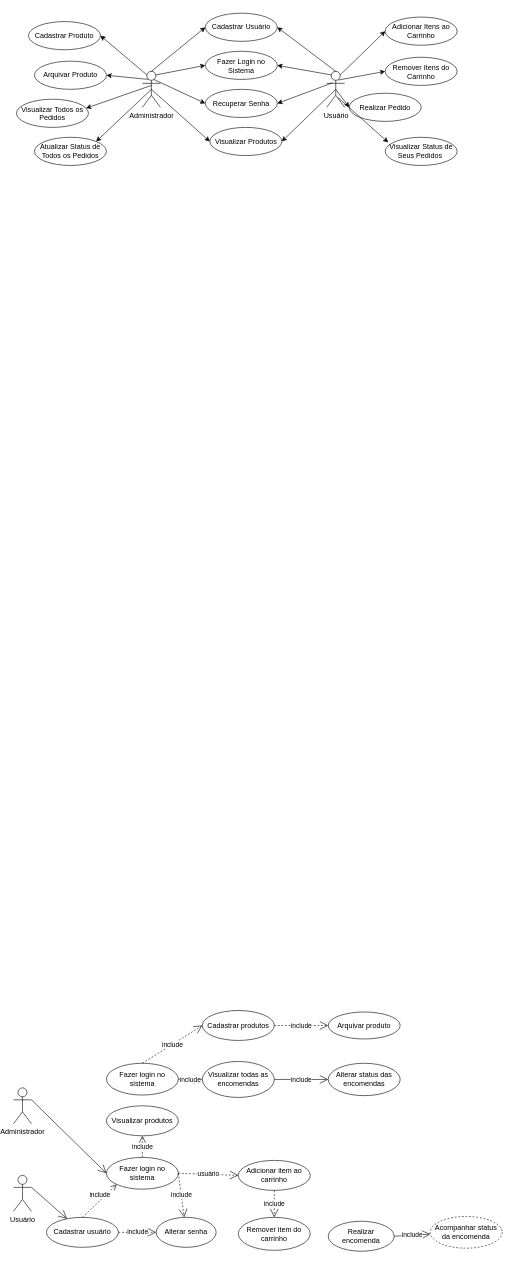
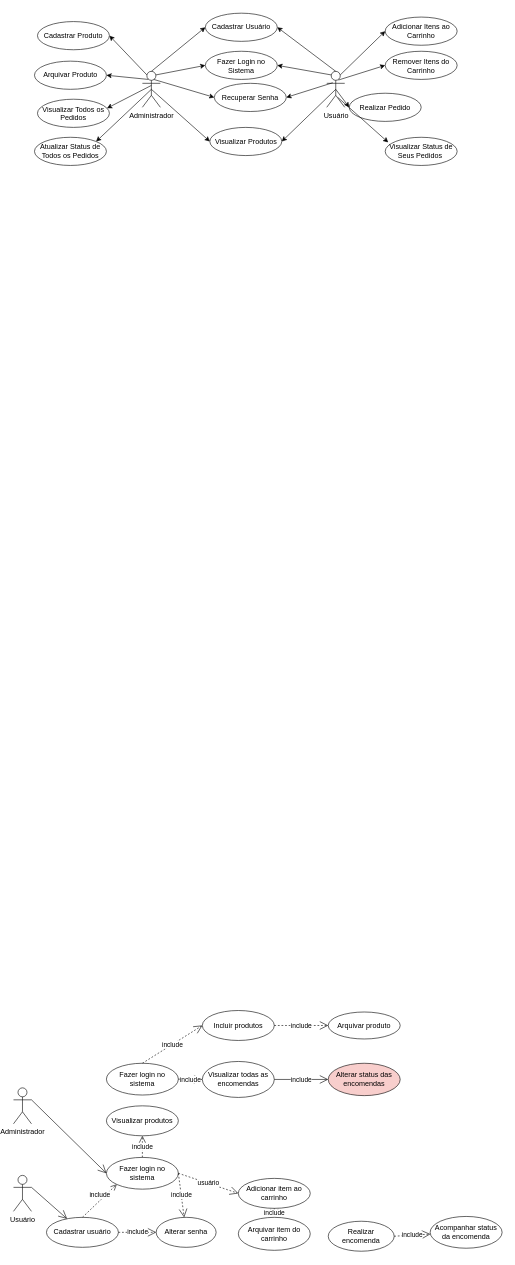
(65, 35) -> (74, 35)
(422, 71) -> (422, 65)
(242, 103) -> (251, 97)
(53, 113) -> (74, 113)
(239, 1026) -> (239, 1026)
(365, 1080) -> (365, 1080)
(275, 1176) -> (275, 1194)
(467, 1233) -> (467, 1233)
(275, 1235) -> (275, 1235)
(398, 1236) -> (398, 1236)
